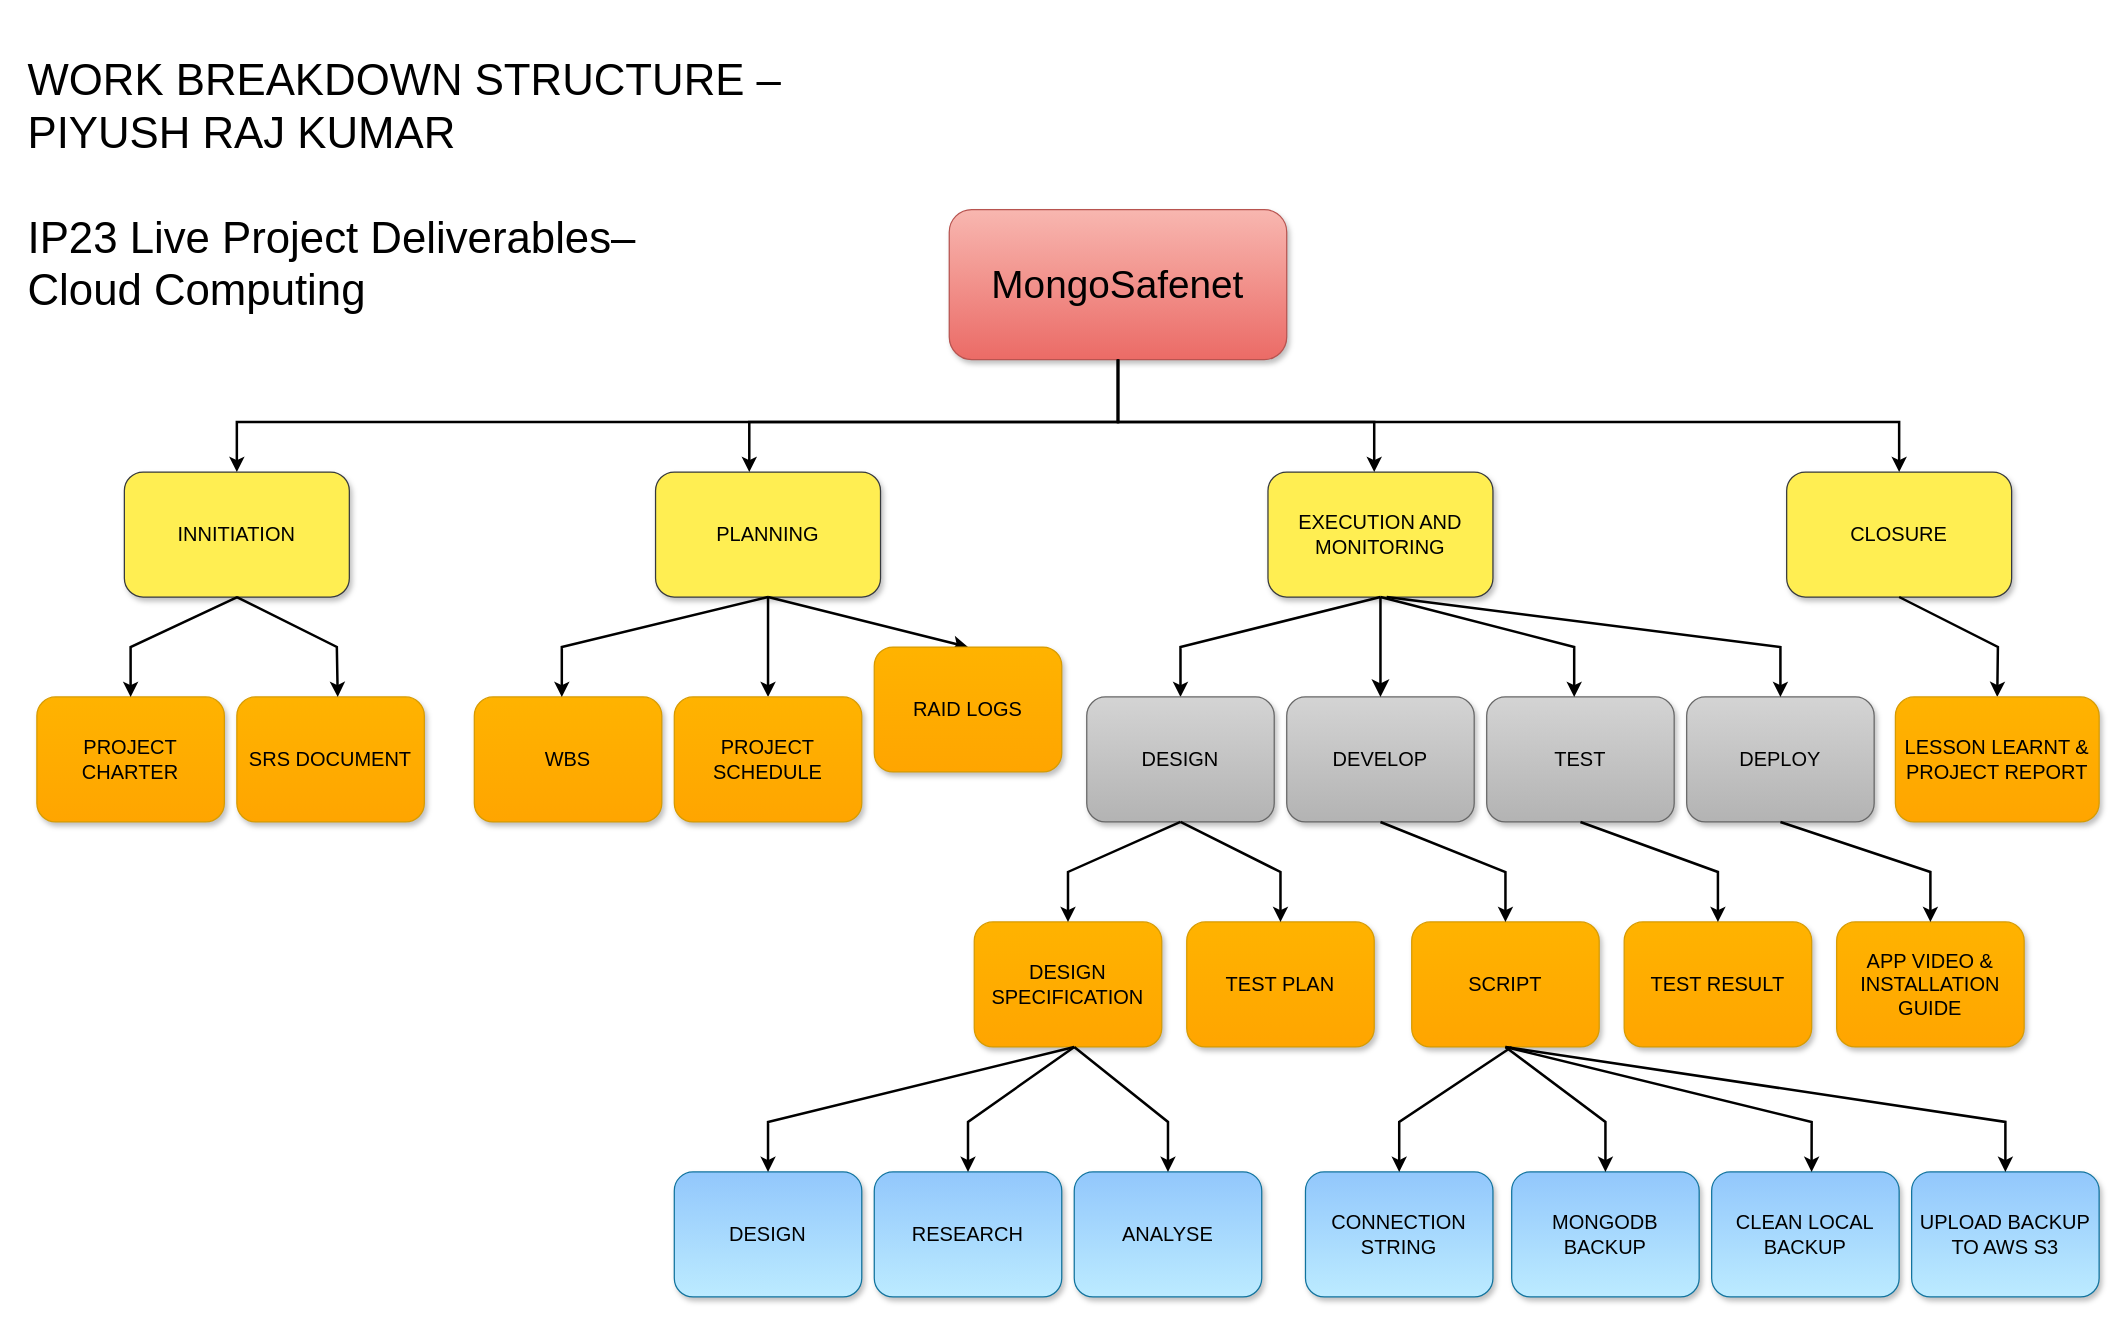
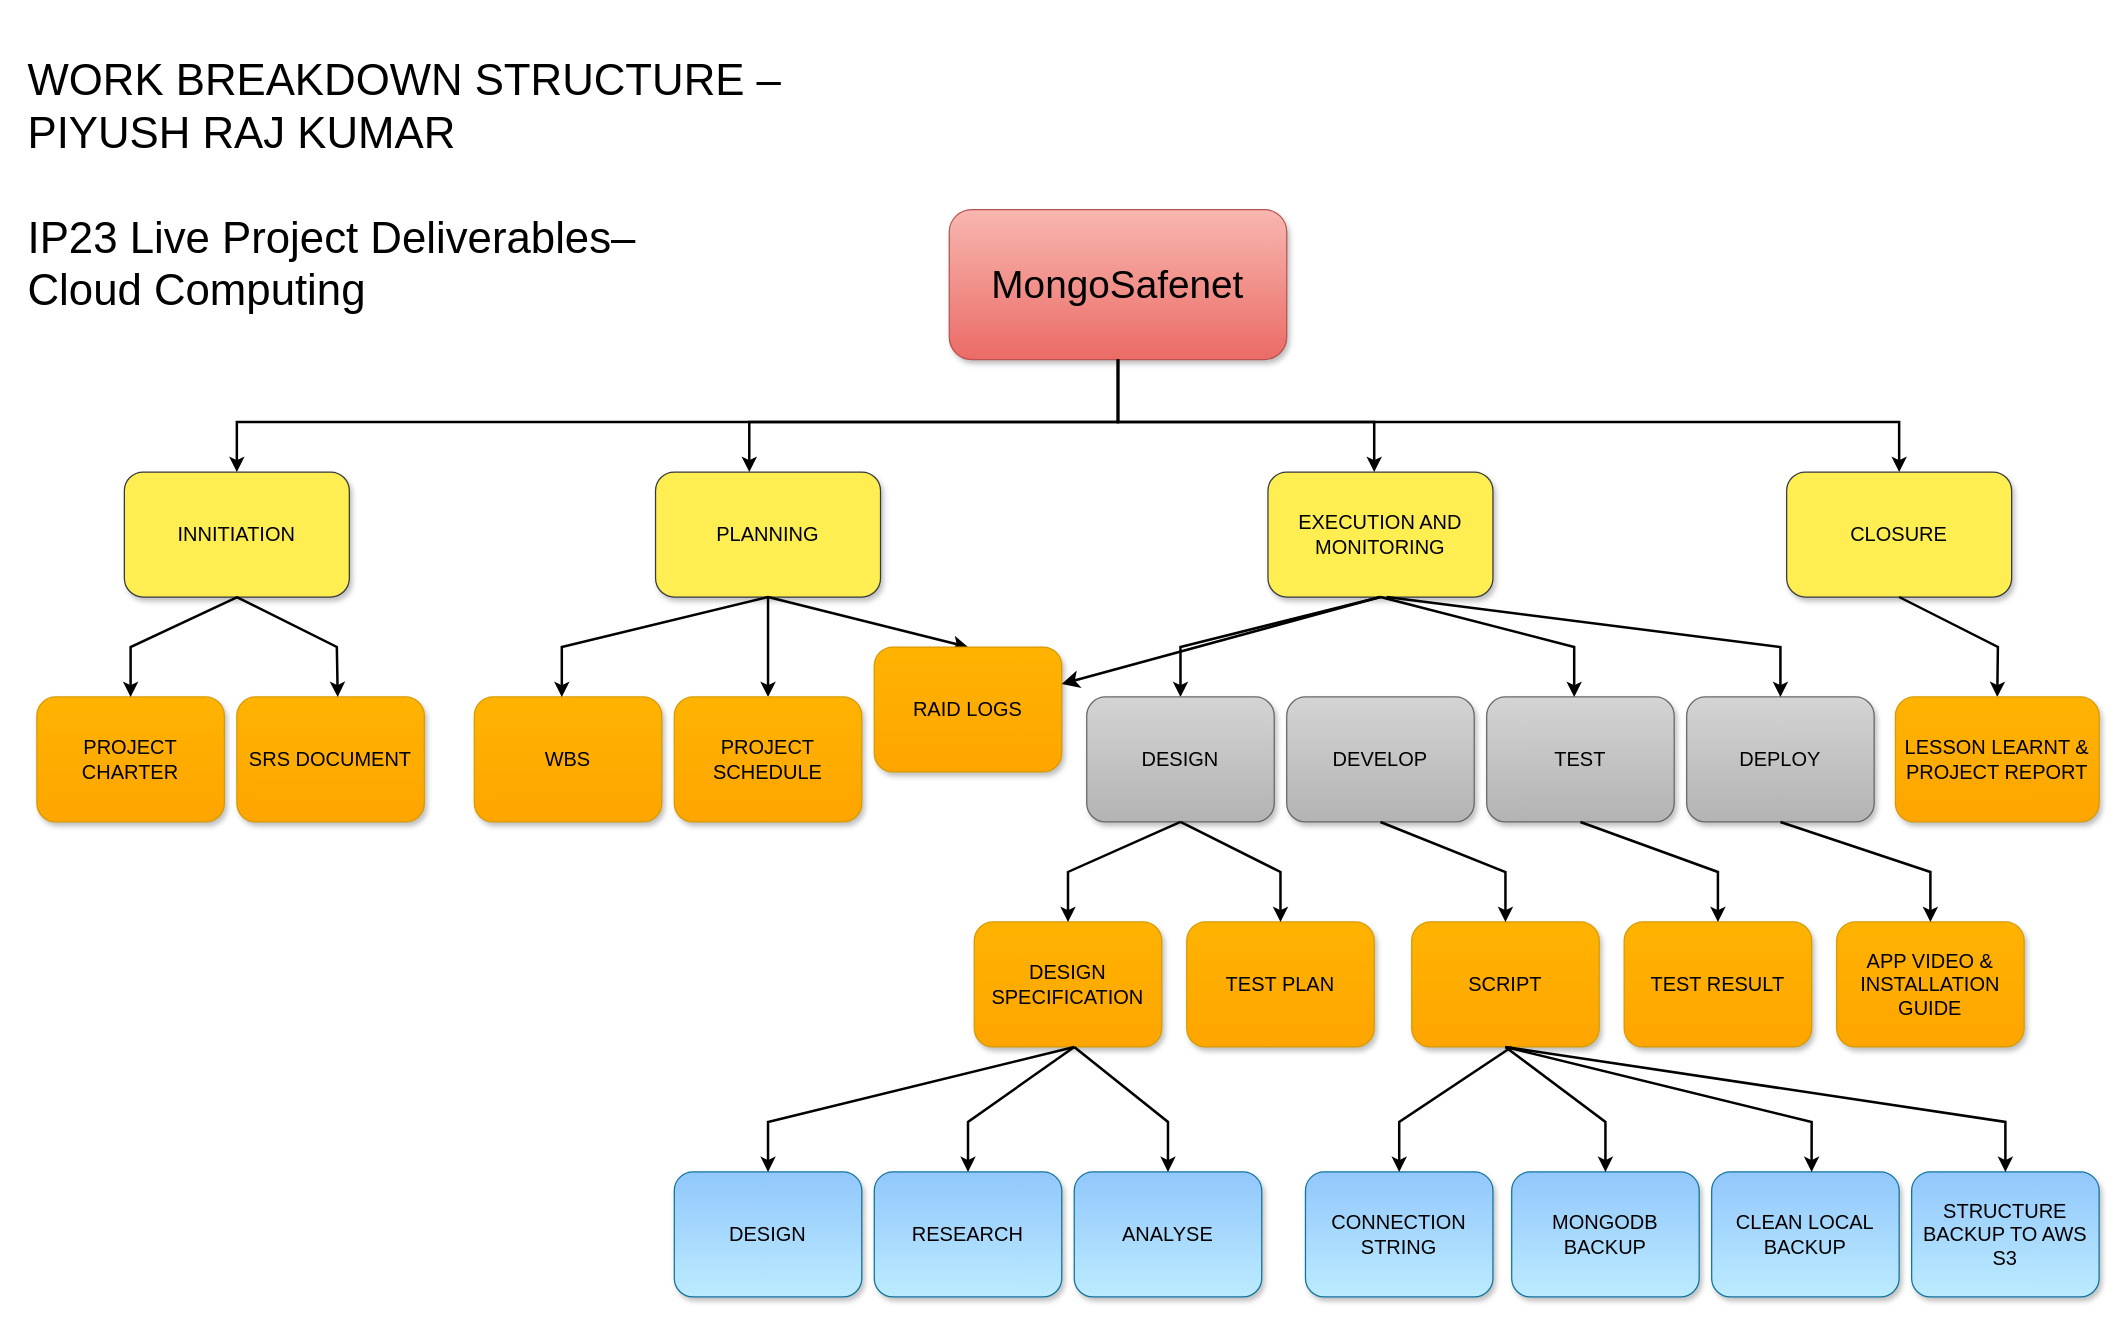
(1381, 642) -> (1217, 641)
(2006, 1234) -> (2006, 1234)
